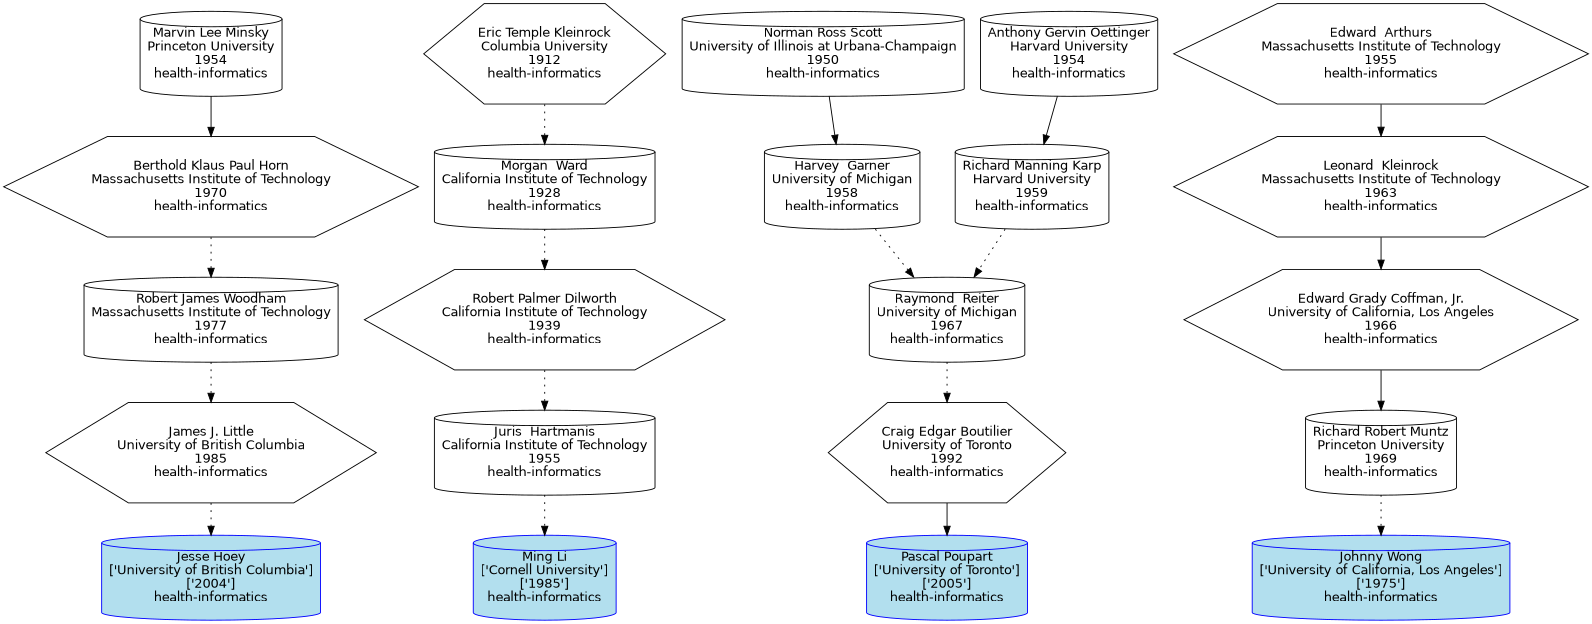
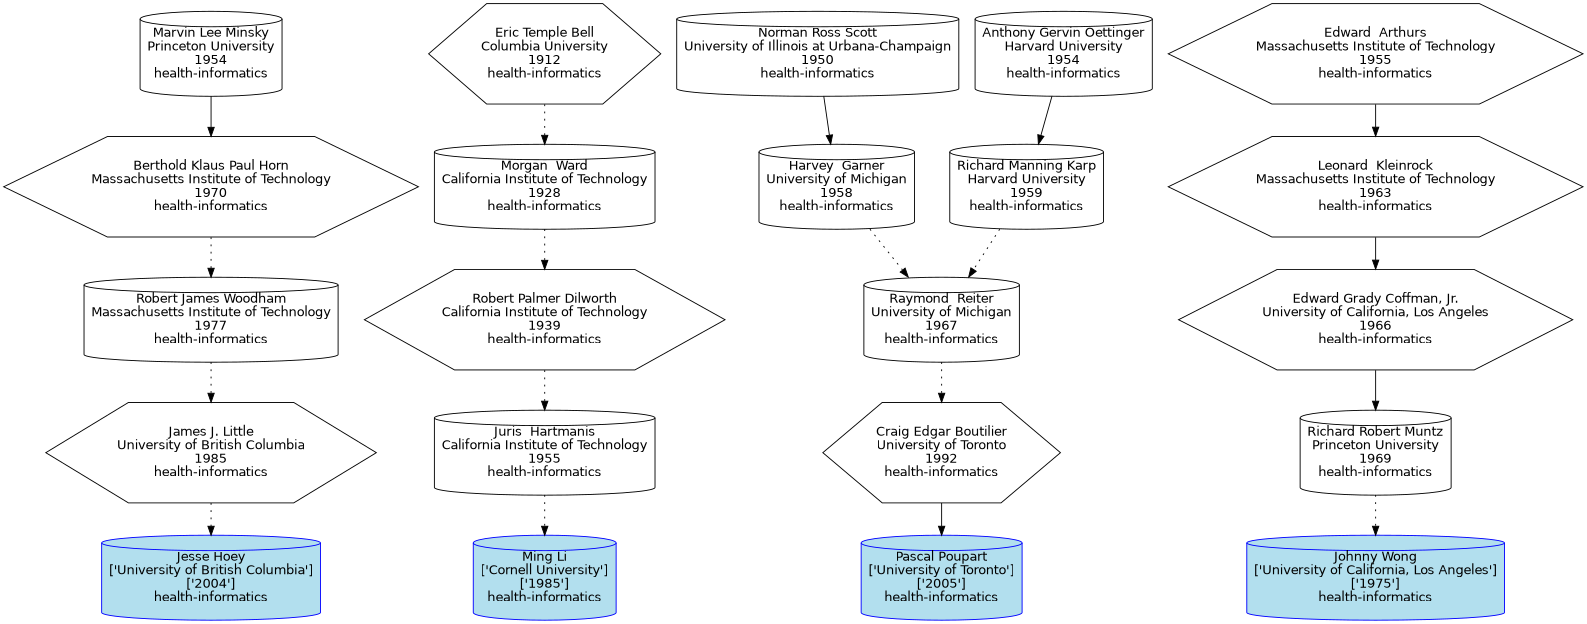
(545, 54) -> (545, 54)
